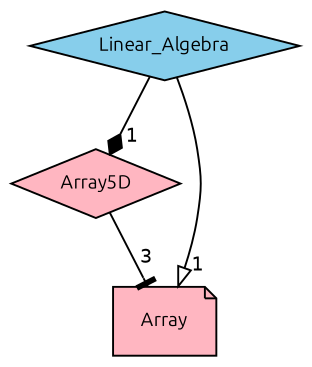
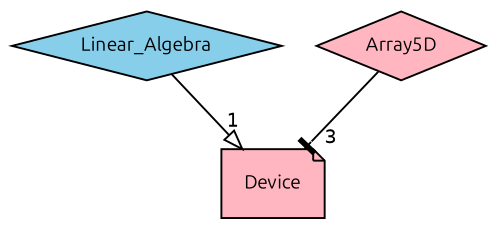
(135, 105) -> none
(165, 321) -> (273, 184)
